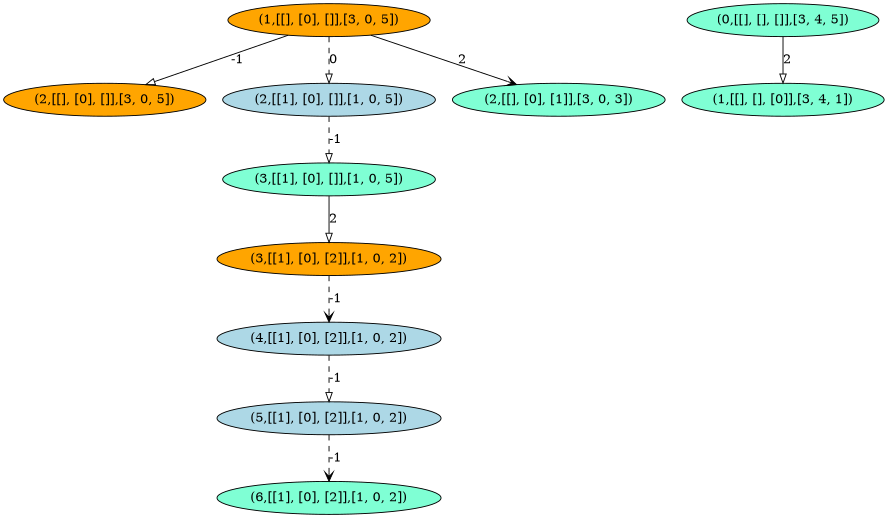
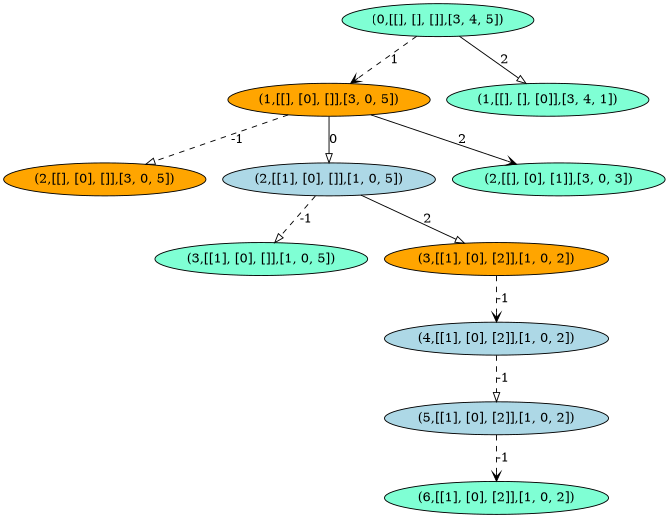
(329, 55) -> (329, 135)
none -> (387, 57)
(221, 58) -> (221, 138)
(329, 215) -> (409, 217)
